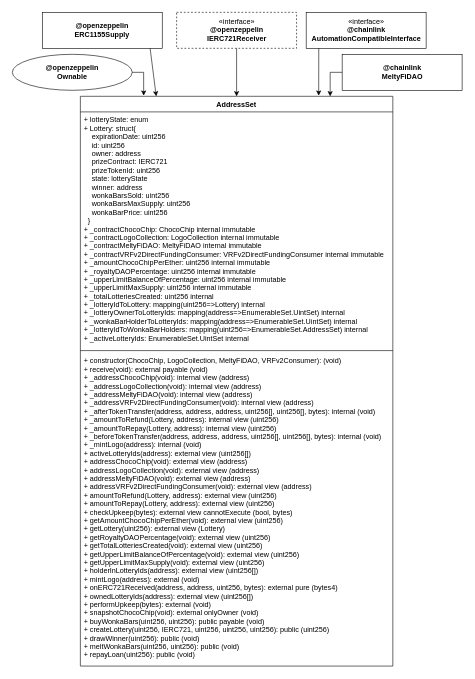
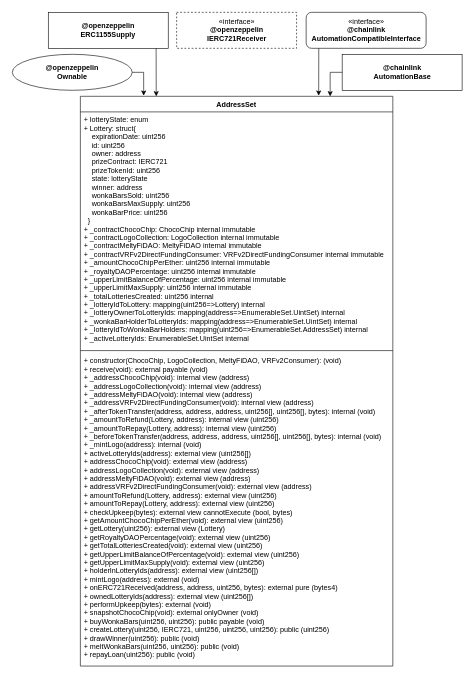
(102, 30) -> (108, 30)
(366, 30) -> (366, 30)
(237, 70) -> none
(403, 72) -> (403, 72)
